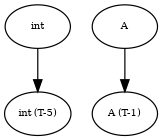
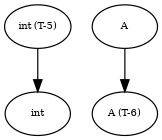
(38, 64) -> (38, 64)
(125, 114) -> (125, 114)
